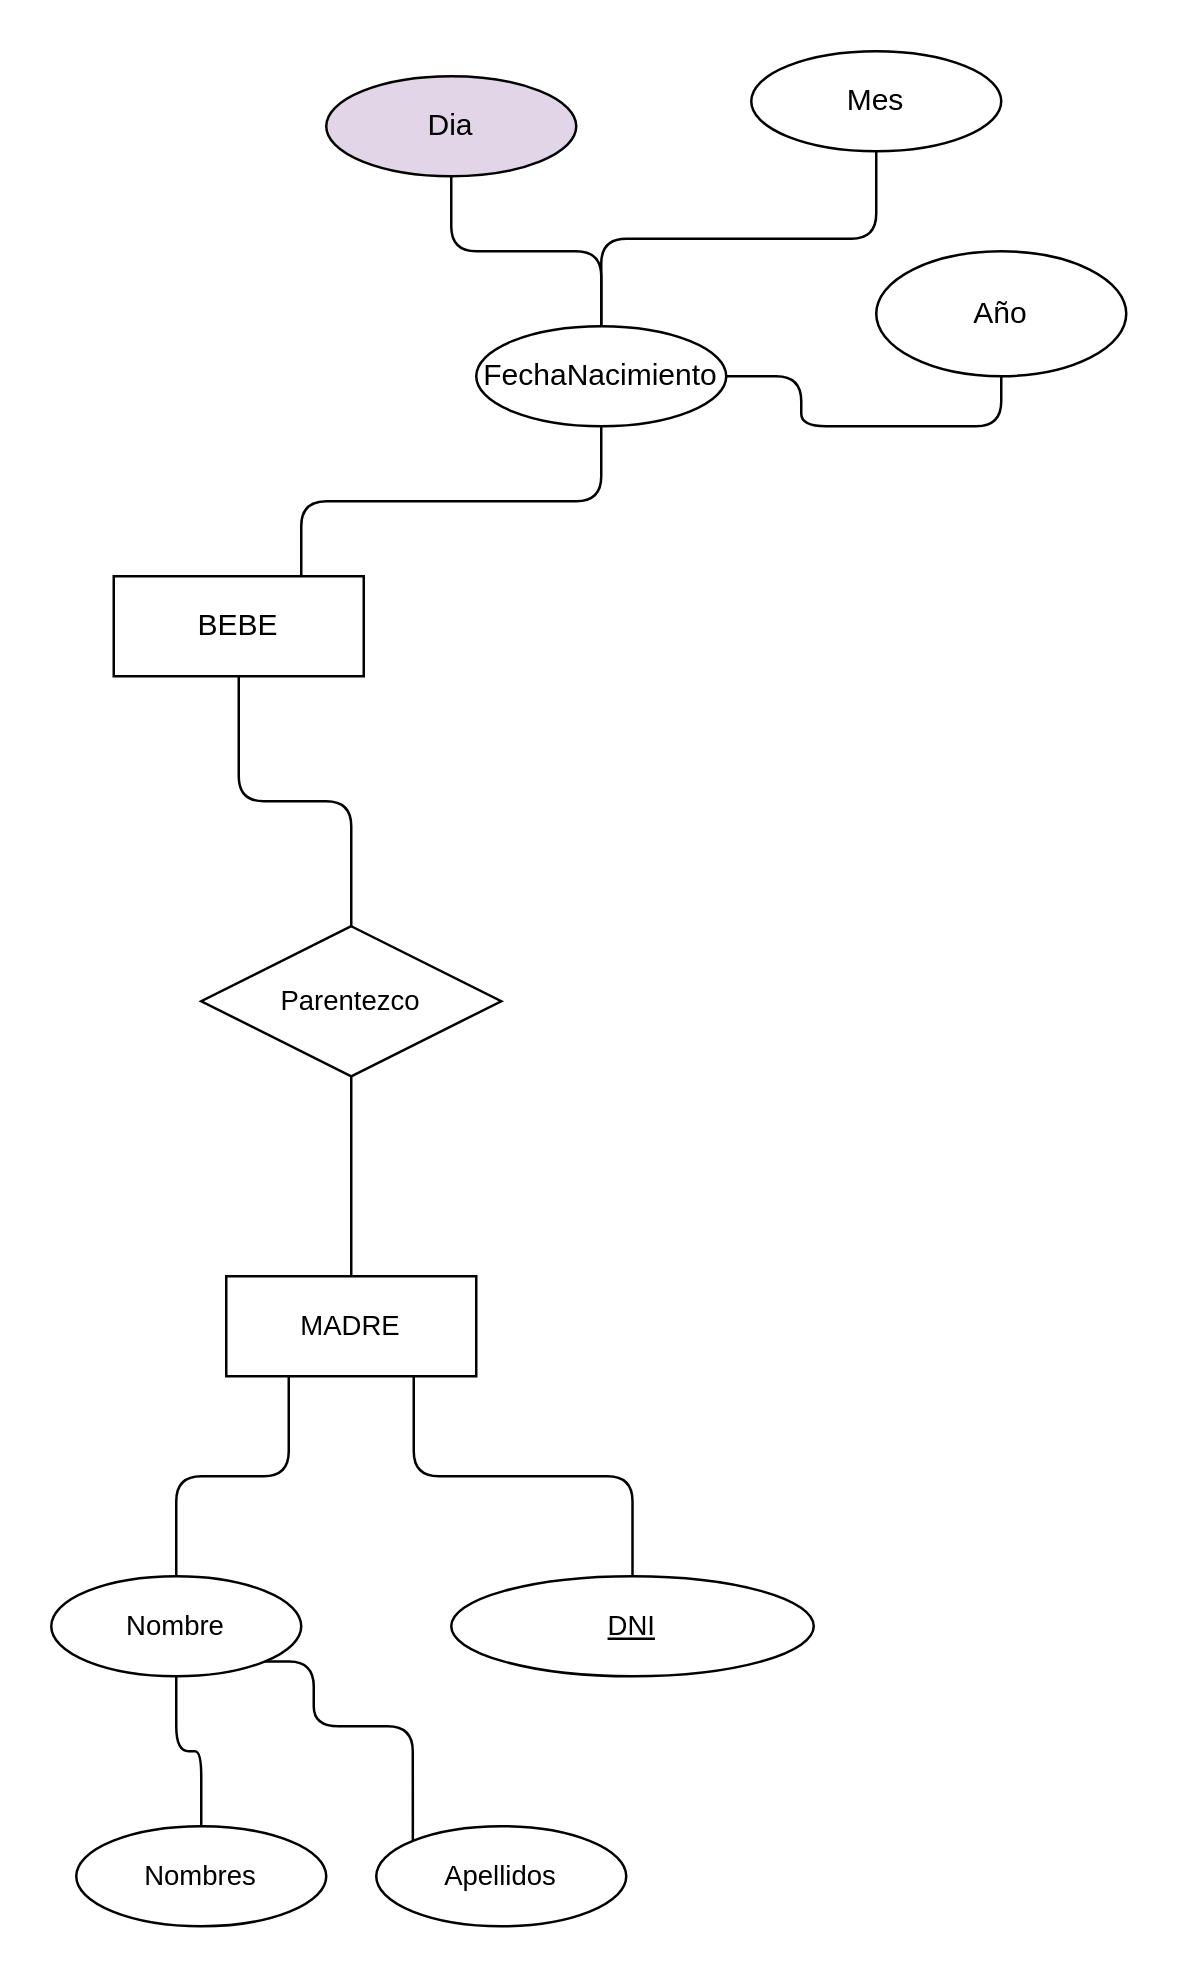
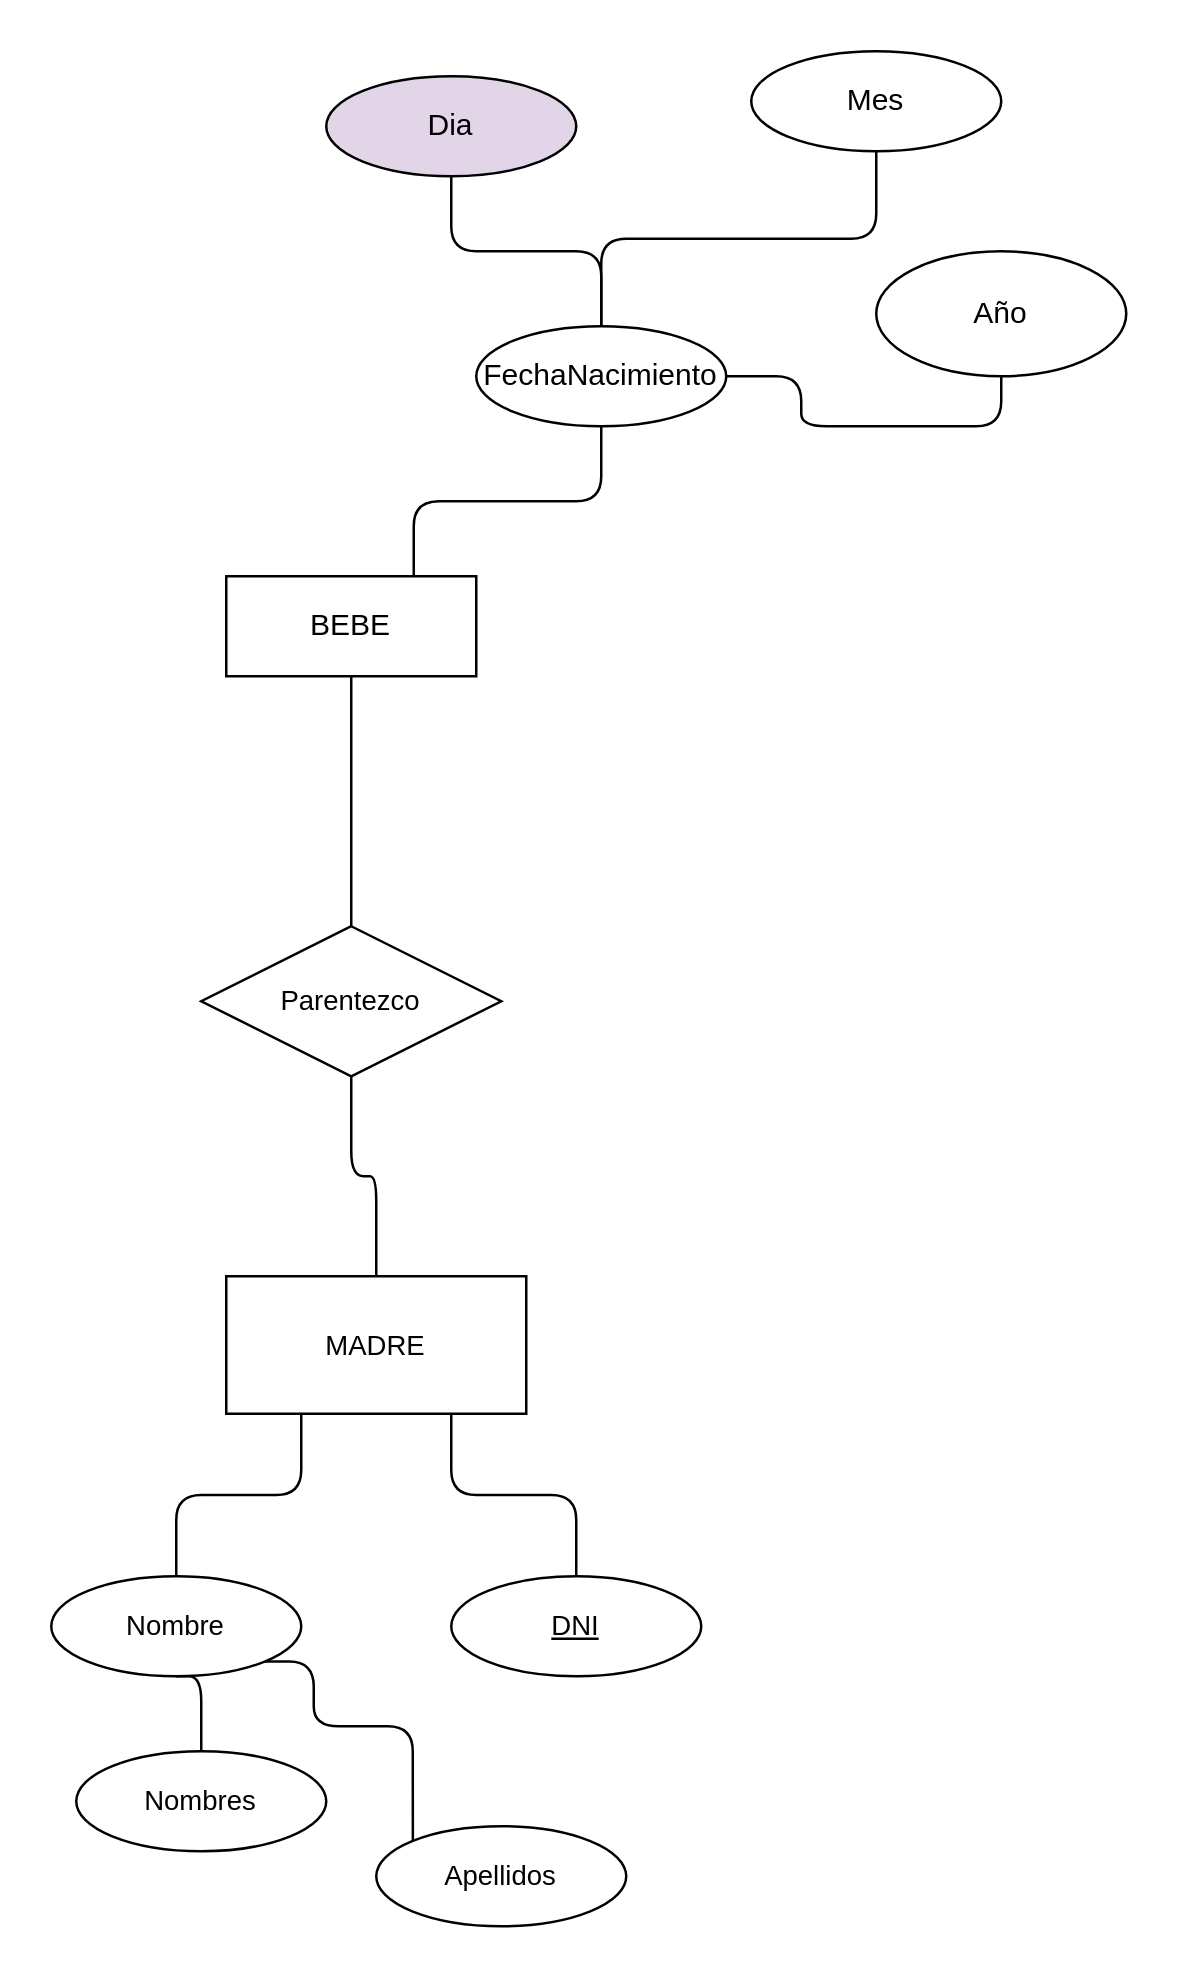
(239, 626) -> (351, 626)
(351, 1326) -> (376, 1345)
(633, 1626) -> (576, 1626)
(201, 1876) -> (201, 1801)
